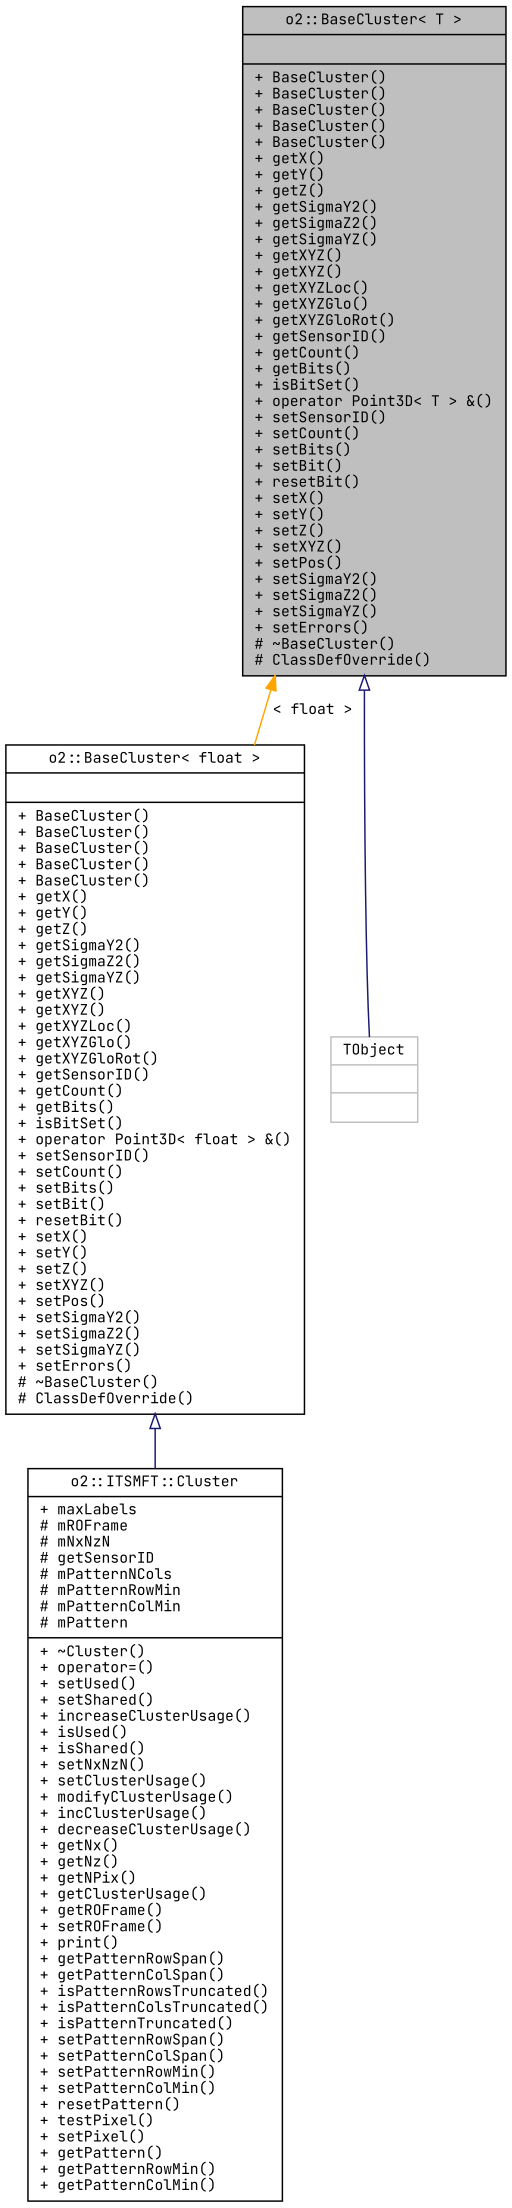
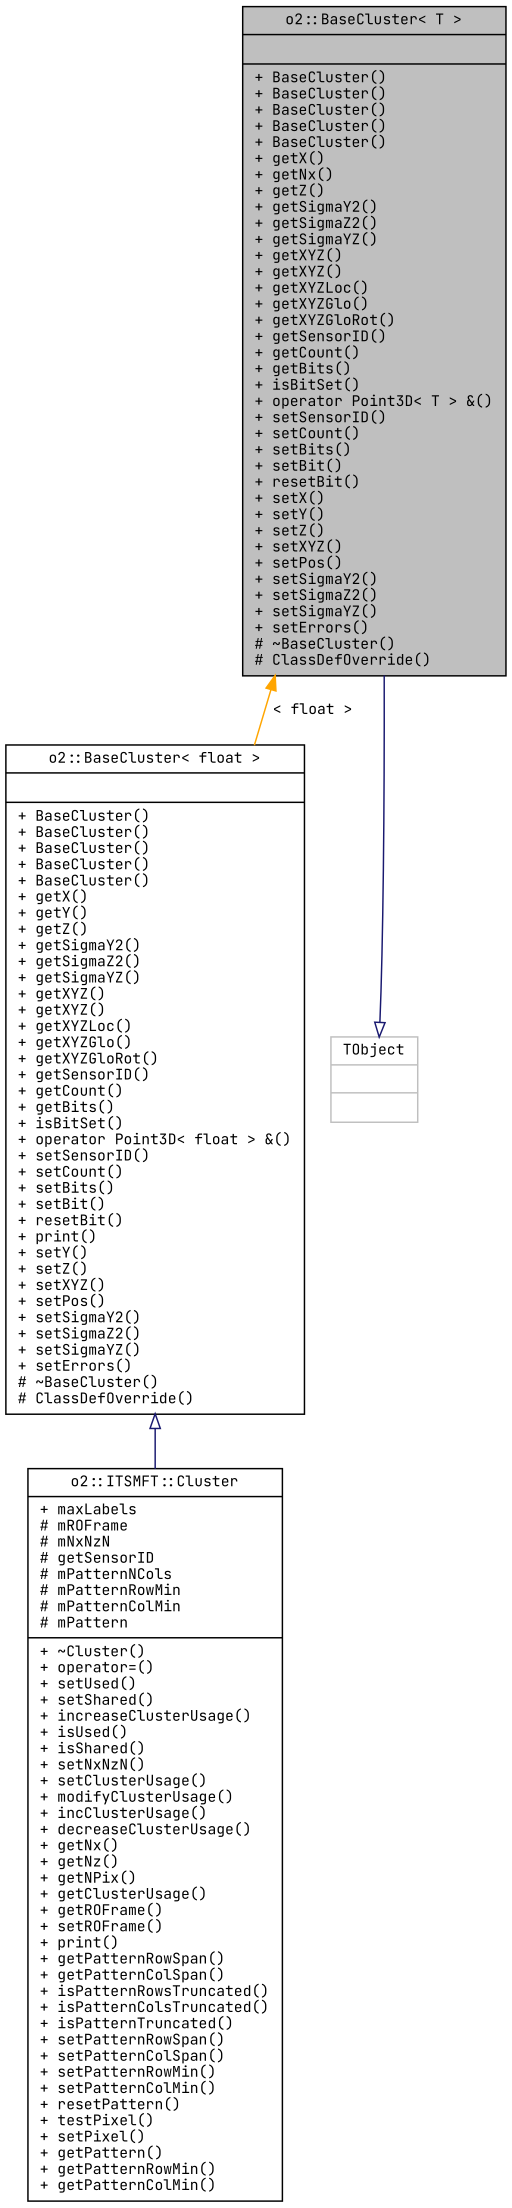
(290, 175) -> (295, 175)
(365, 864) -> (384, 849)
(54, 1237) -> (58, 1237)
